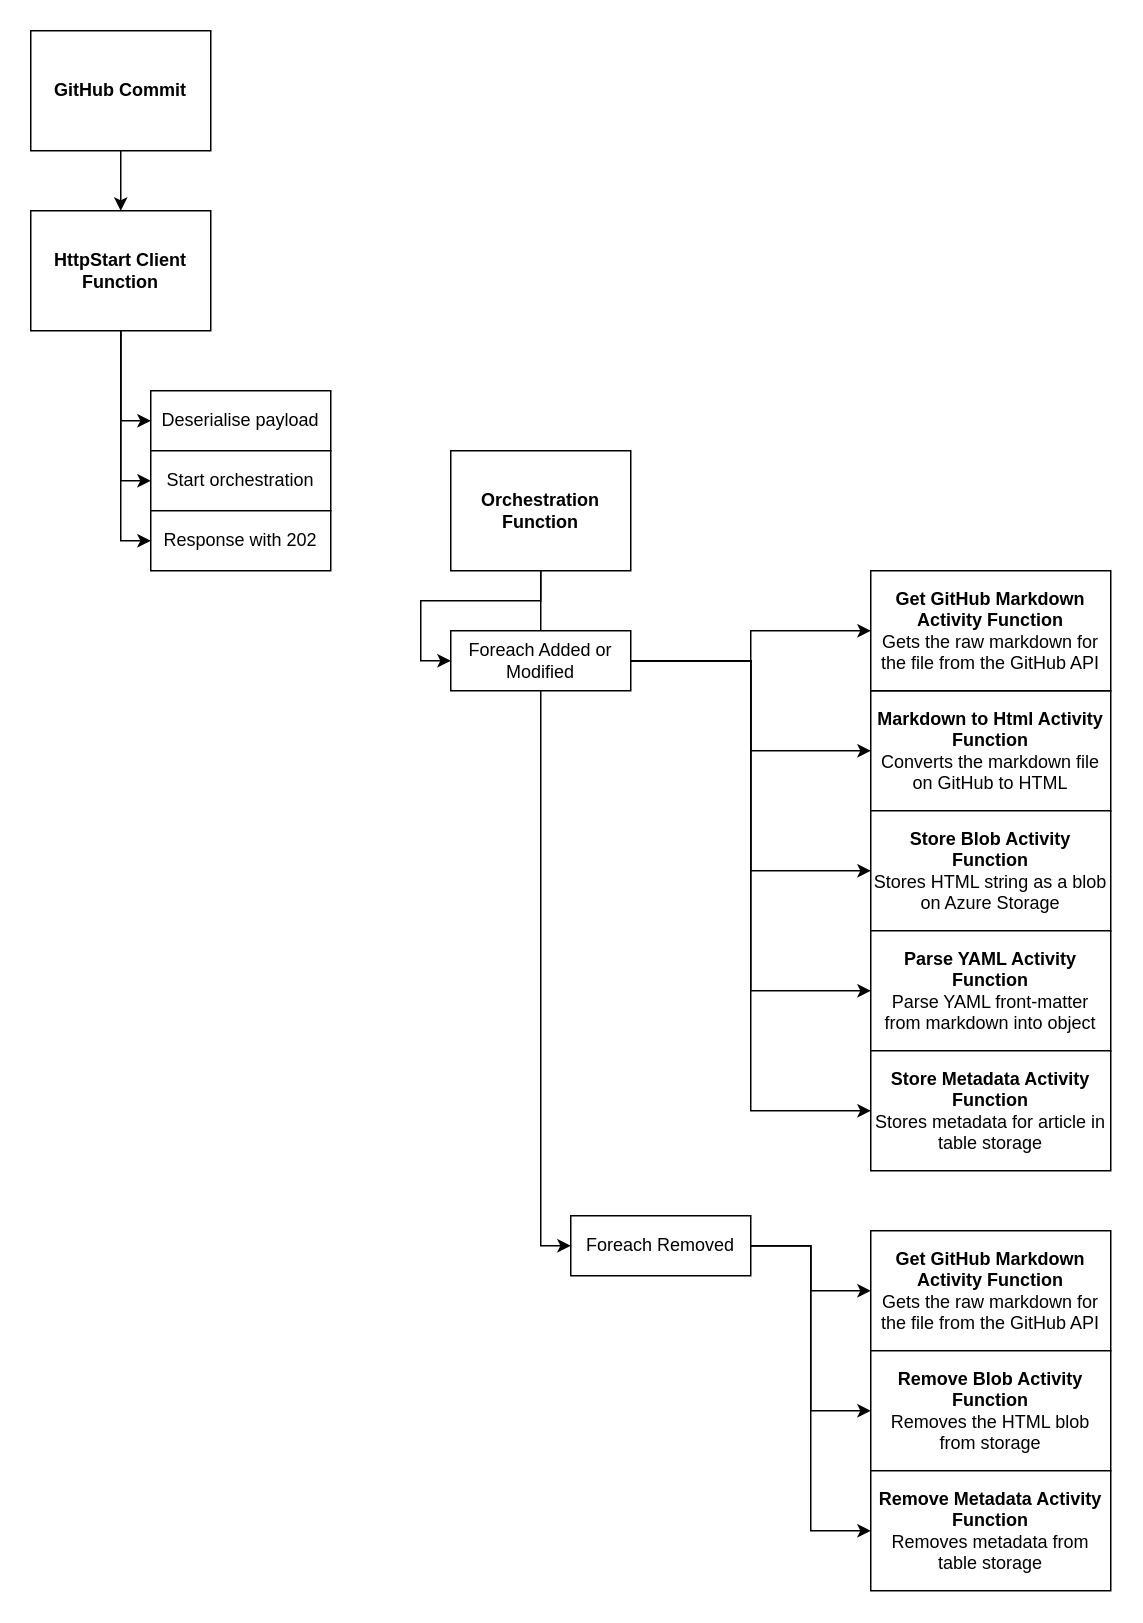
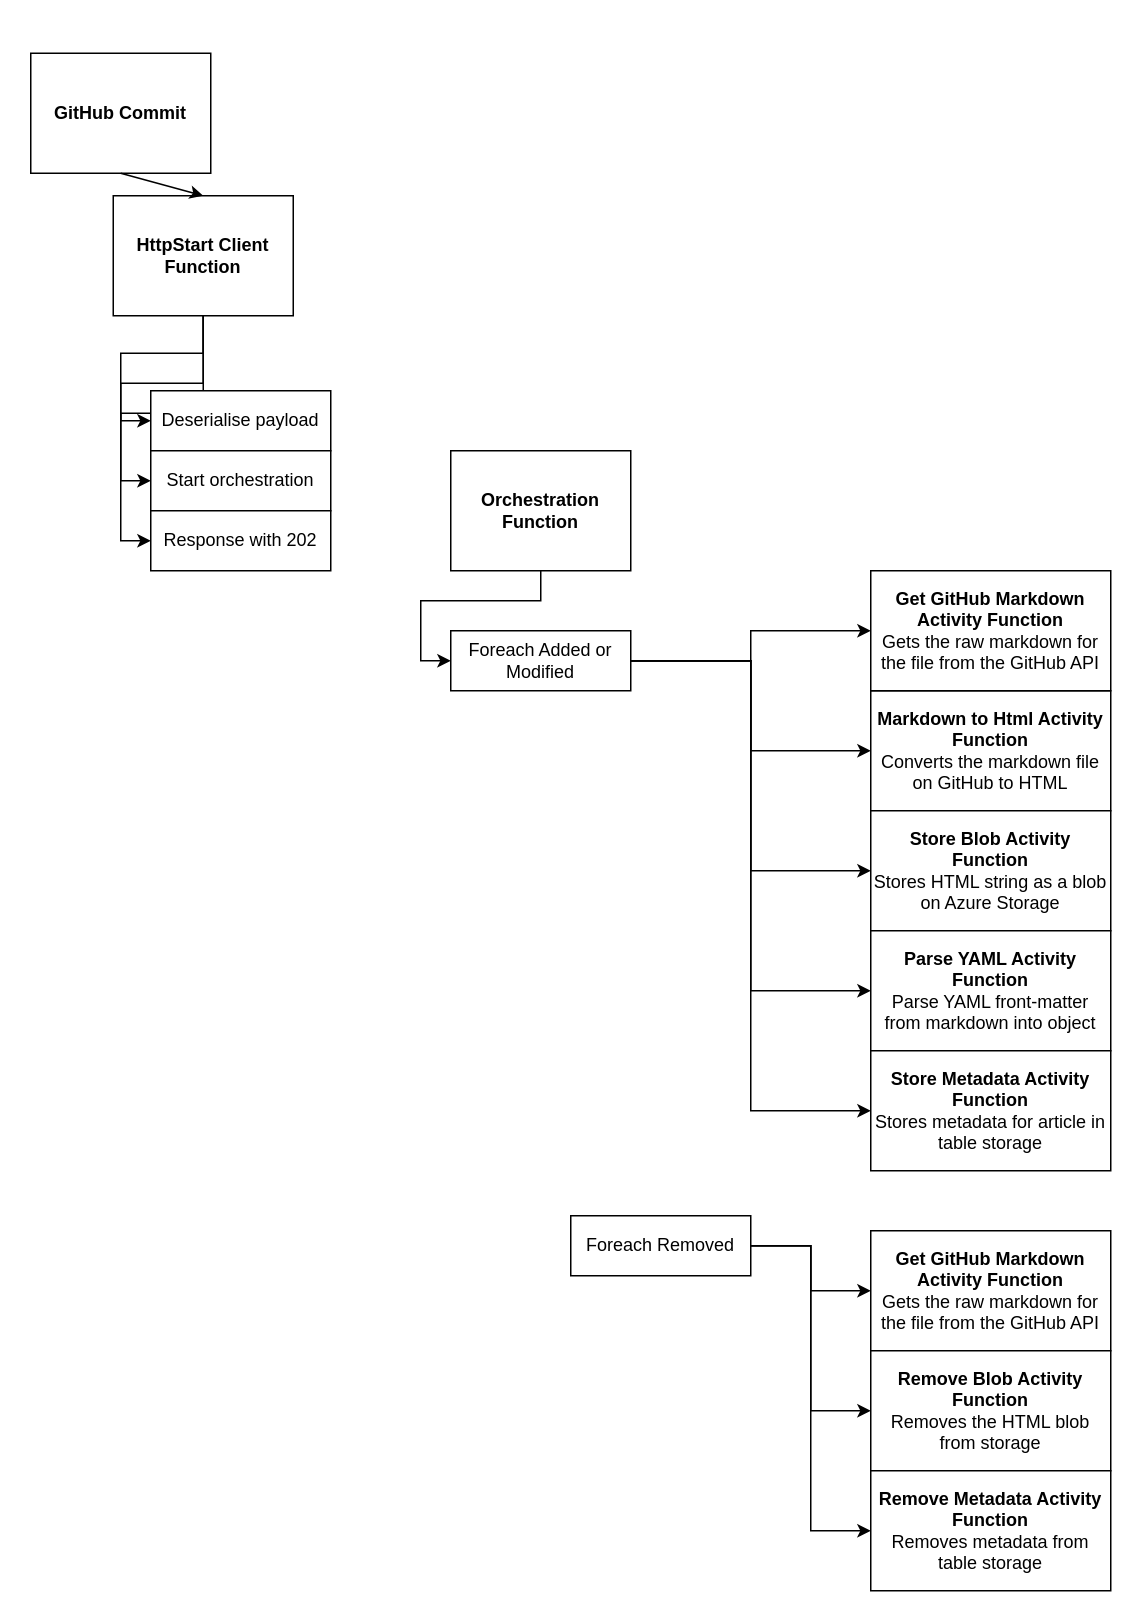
(121, 91) -> (121, 113)
(121, 271) -> (203, 256)
(541, 978) -> none
